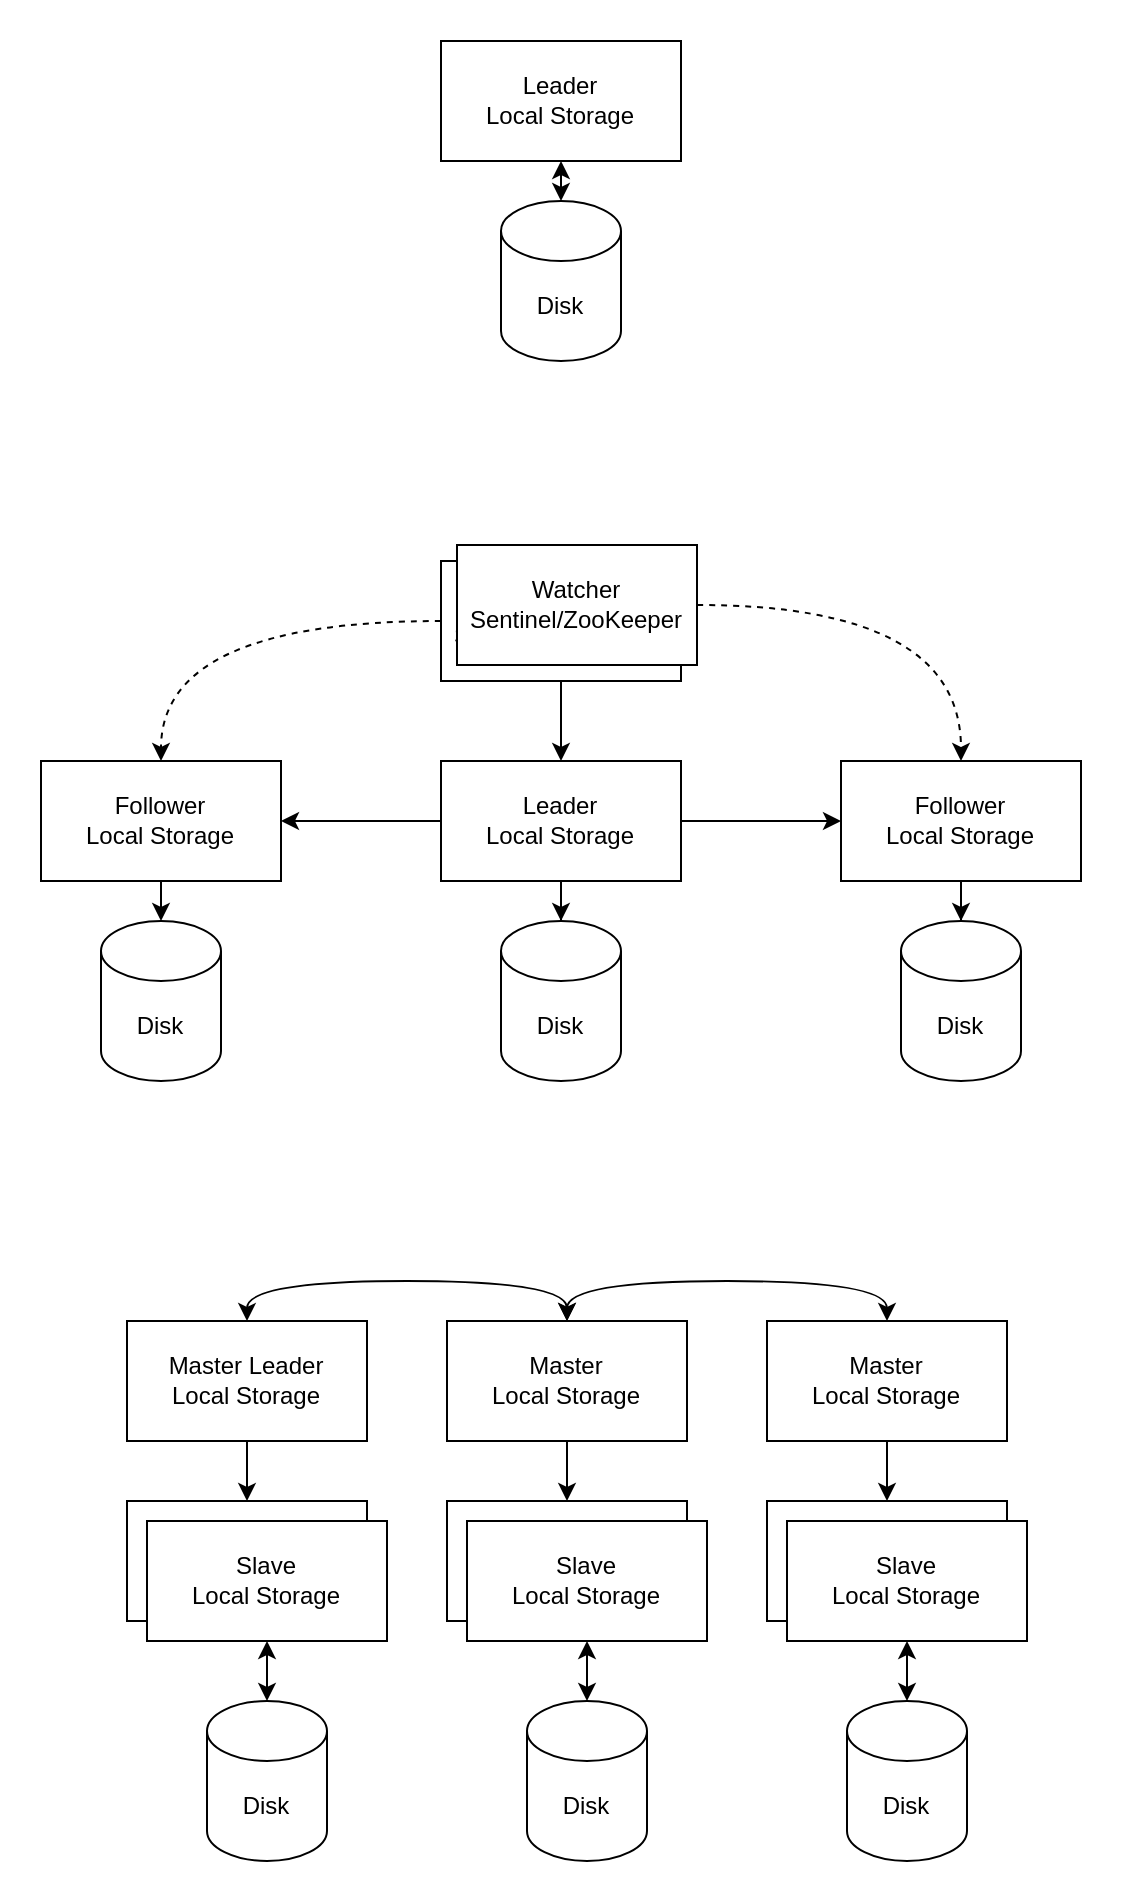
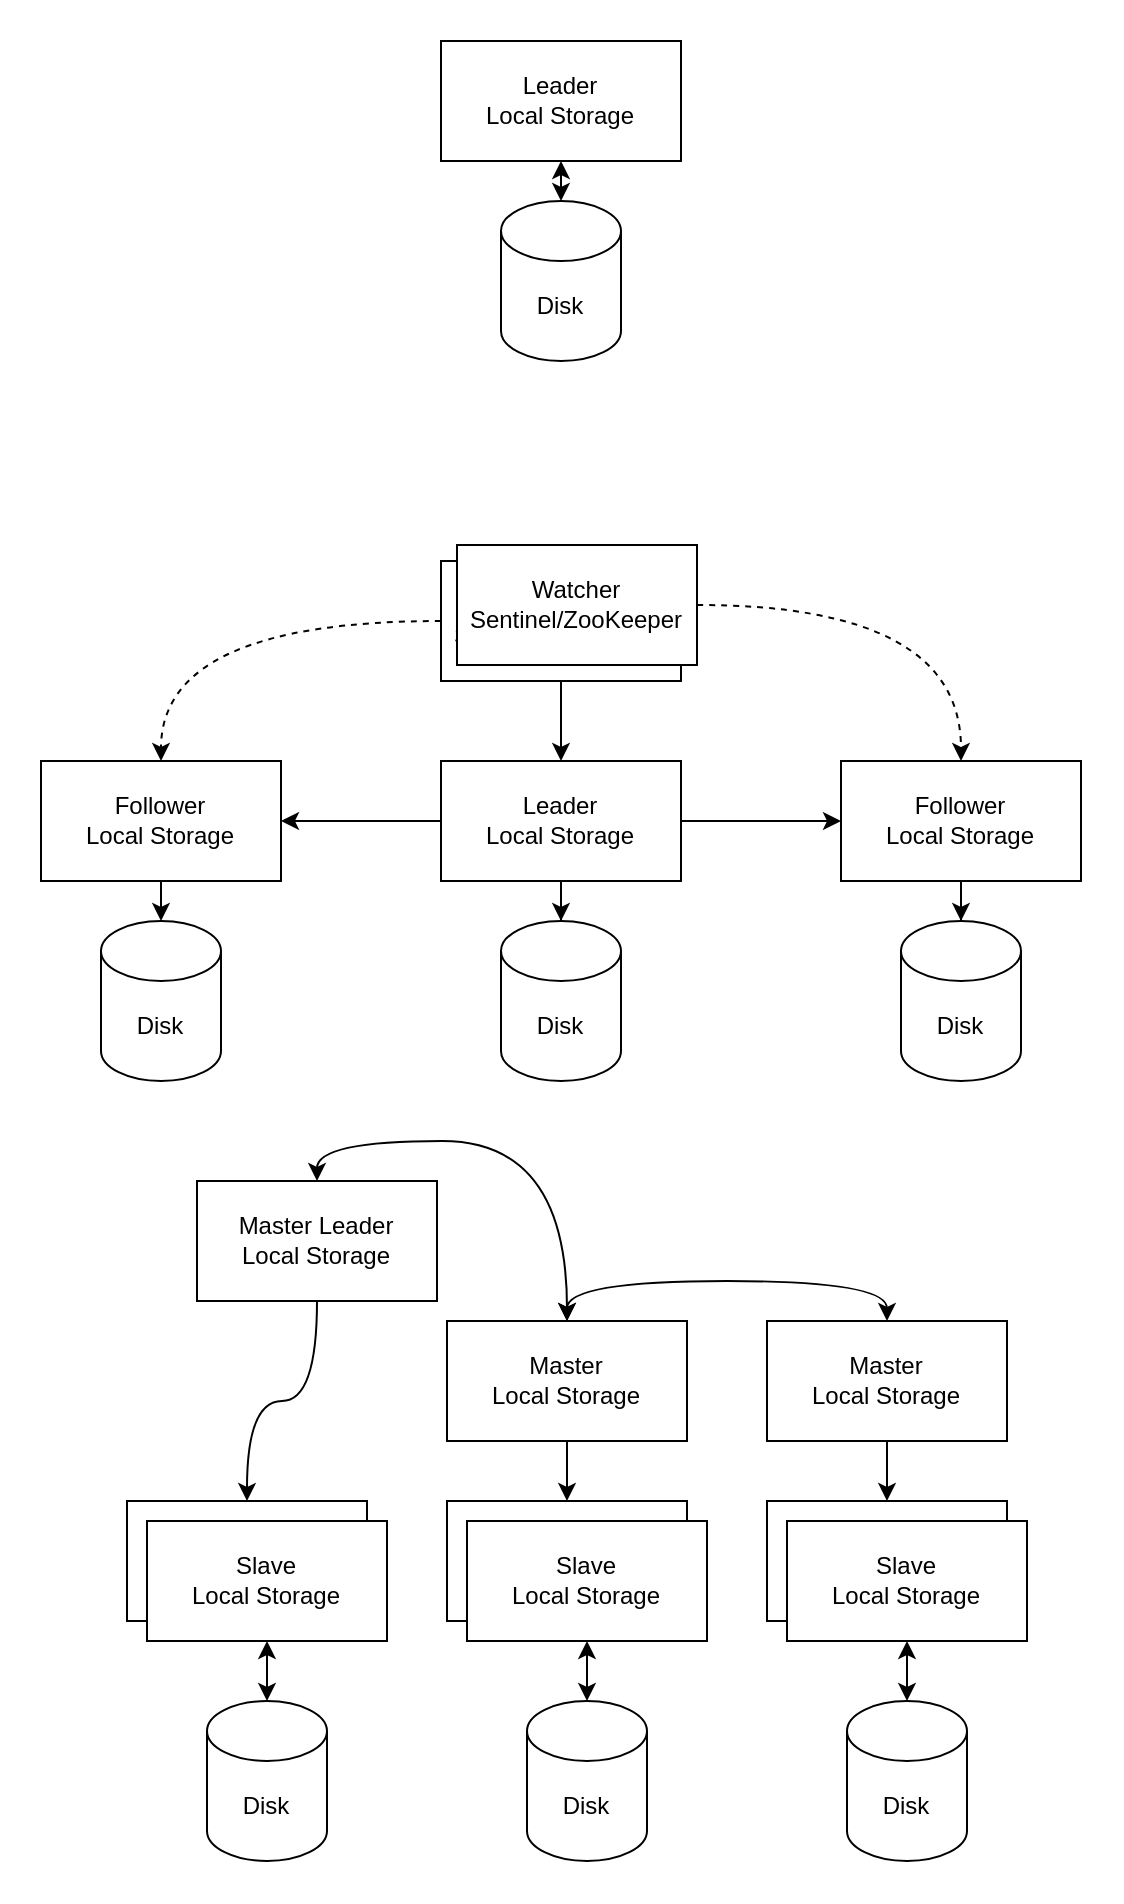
(247, 1381) -> (317, 1241)
